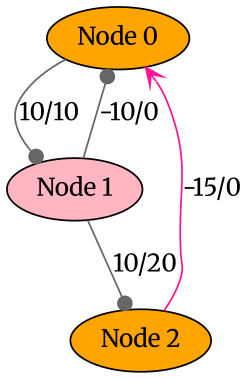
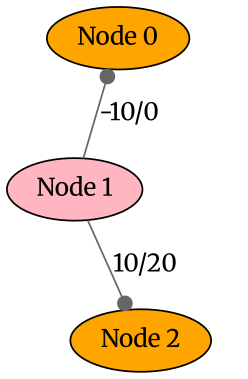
(21, 98) -> none
(181, 196) -> none
